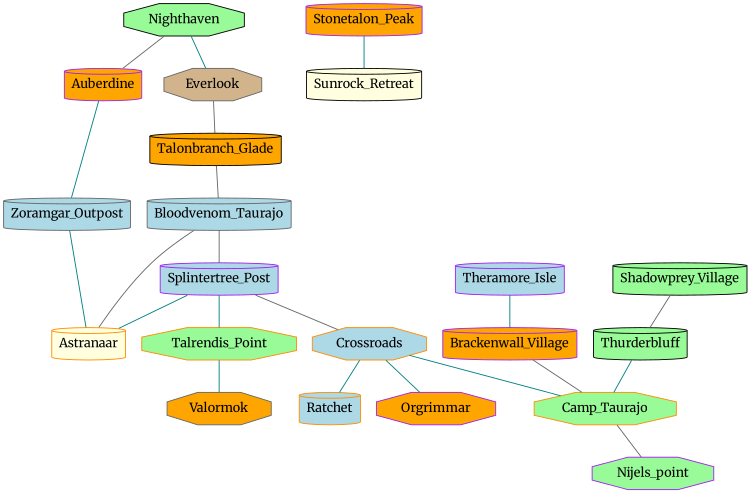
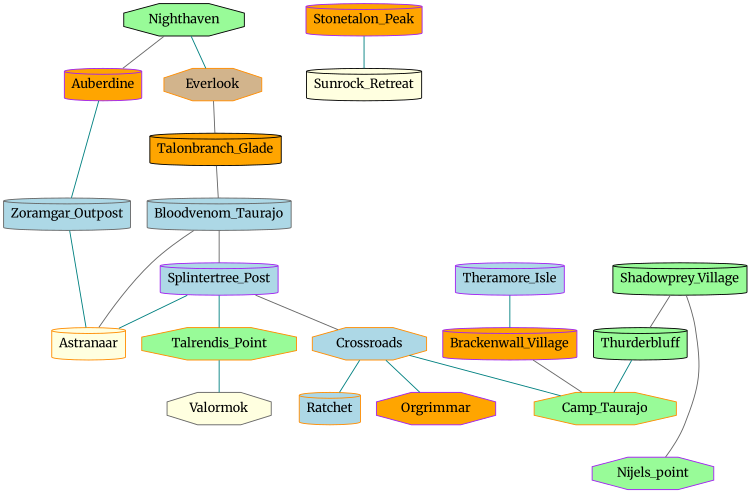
(213, 85) -> (213, 85)
(219, 409) -> (219, 409)
(629, 441) -> (698, 379)
